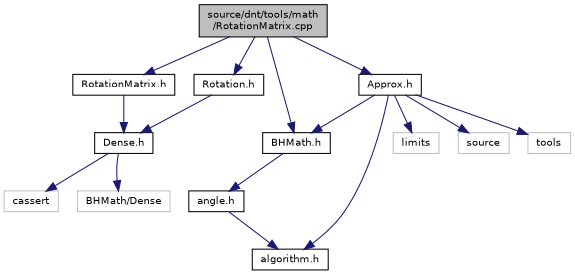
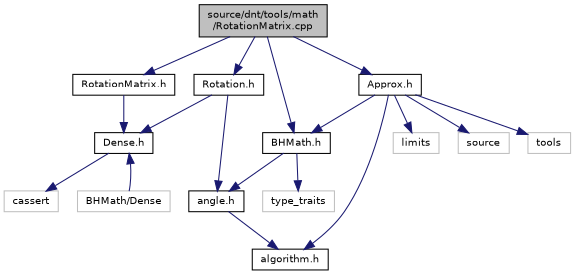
none -> (223, 138)
(117, 167) -> (131, 177)
none -> (299, 201)
